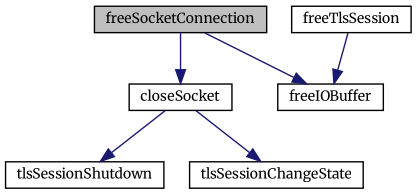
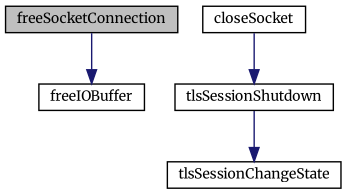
(351, 19) -> none
(181, 51) -> none
(223, 132) -> (254, 129)
